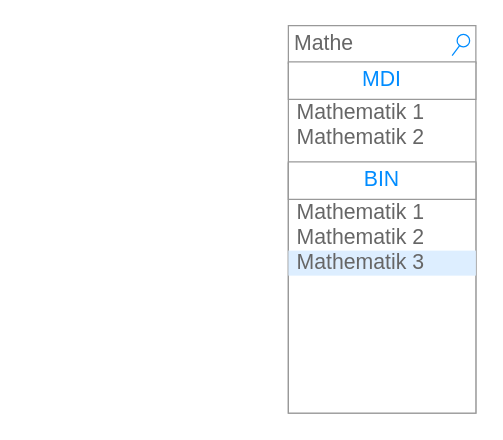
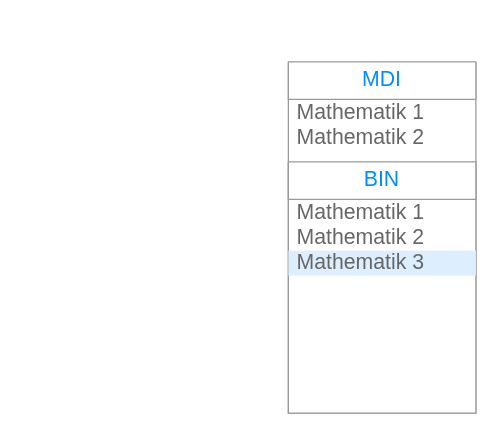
(382, 44) -> none
